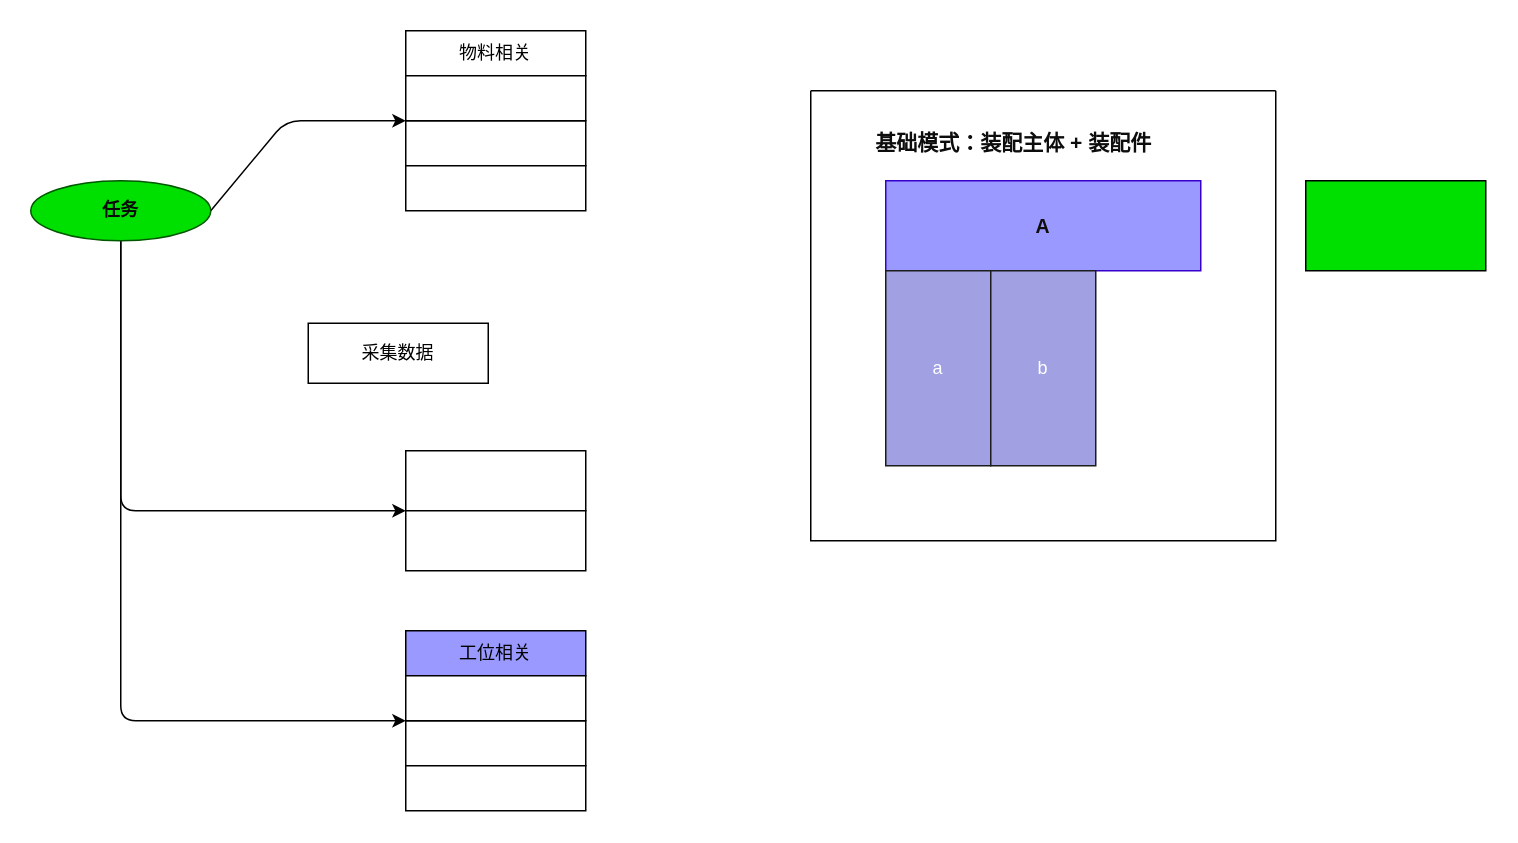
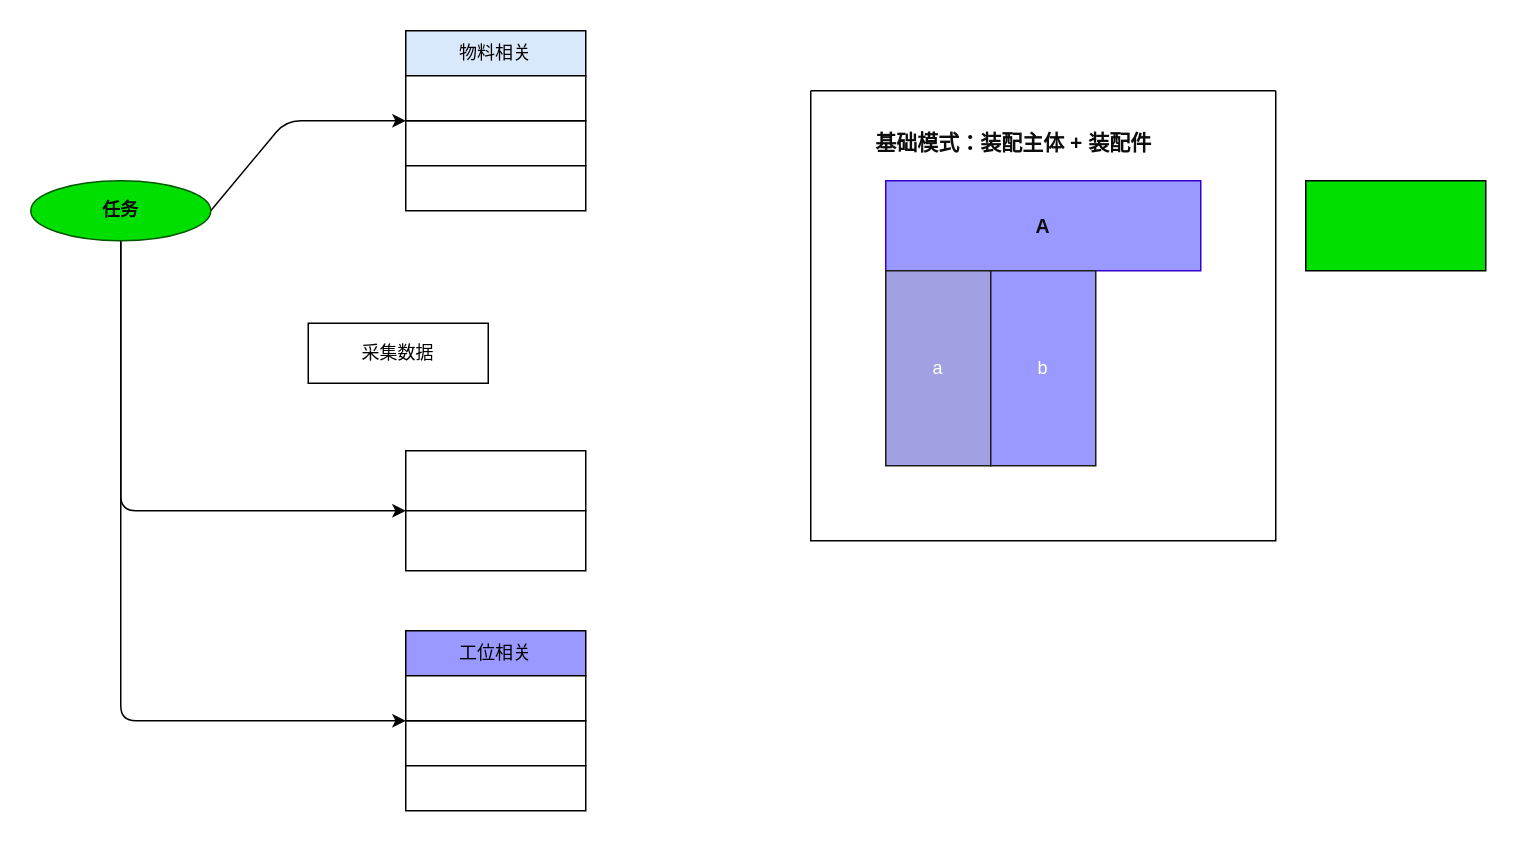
(496, 53) -> (496, 53)
(1043, 368) -> (1043, 368)
